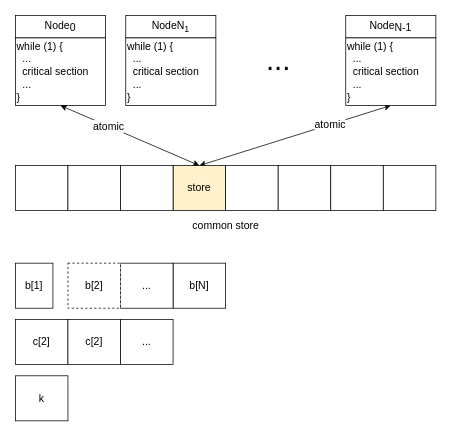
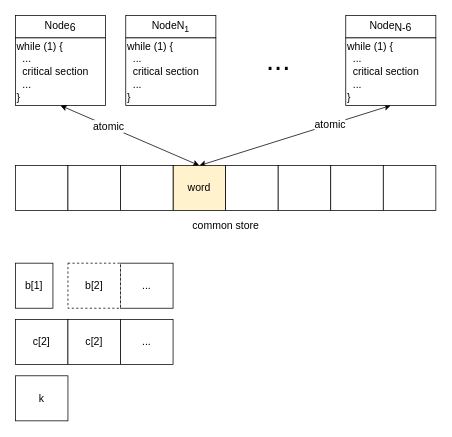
(60, 27) -> (60, 27)
(390, 27) -> (390, 27)
(199, 188) -> (199, 188)
(199, 285) -> none
